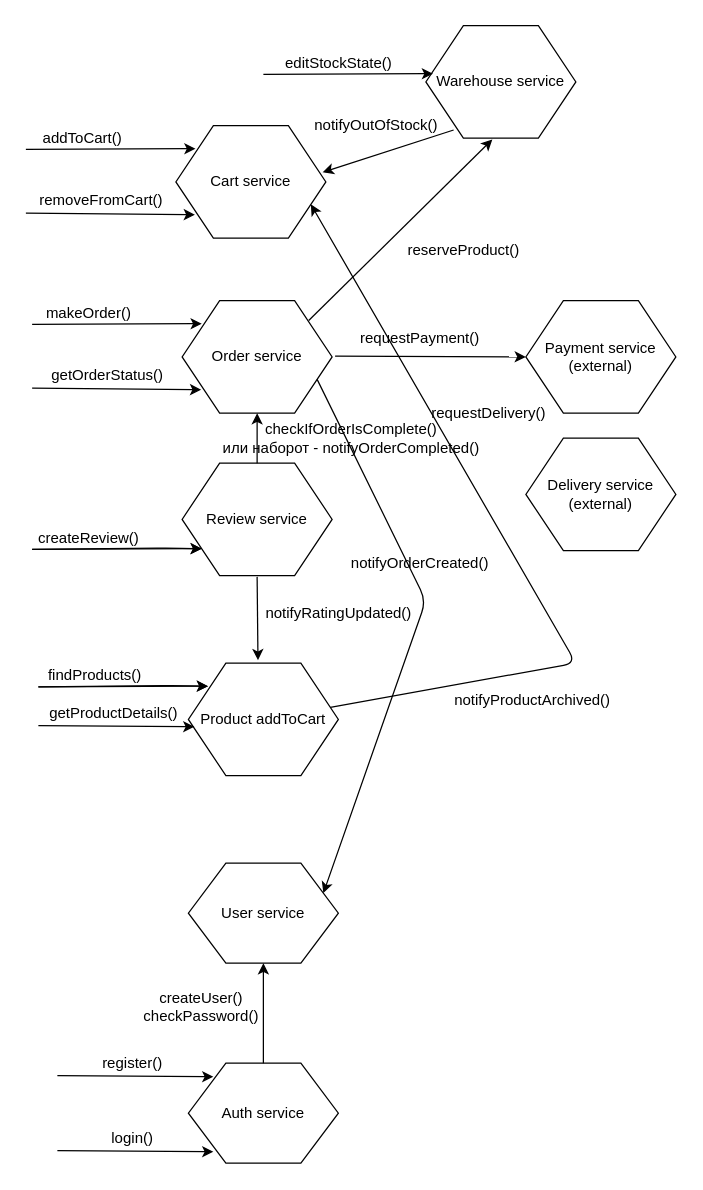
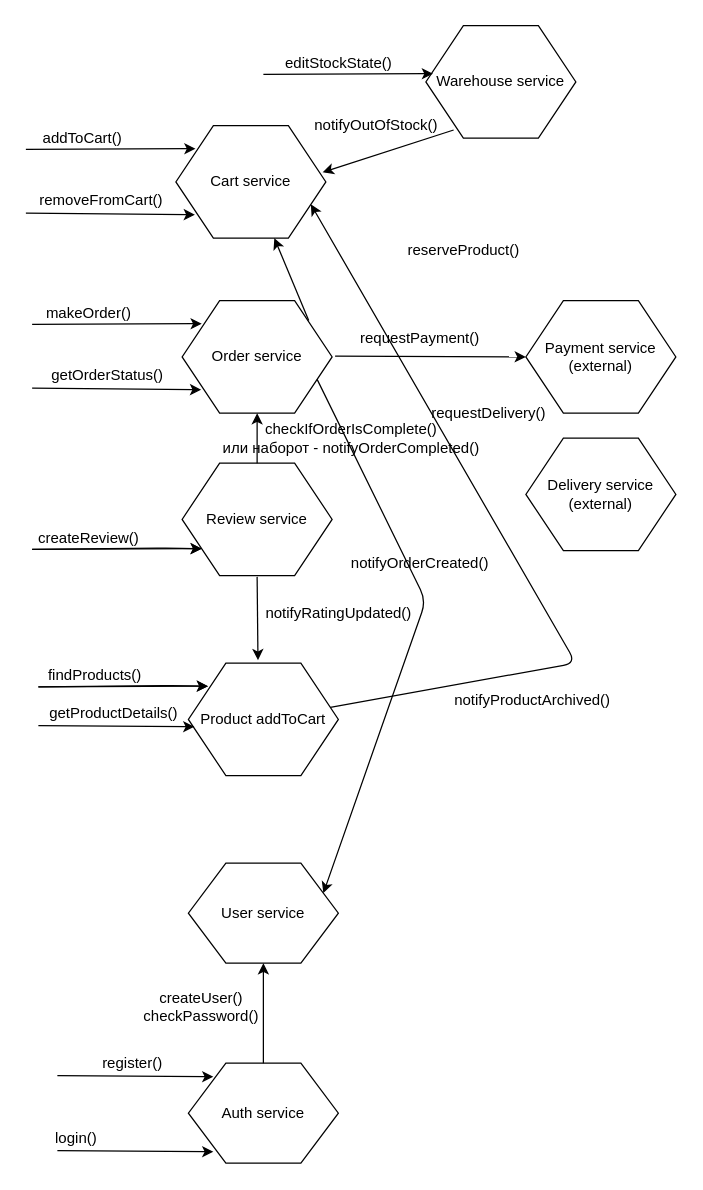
(397, 233) -> (293, 283)
(132, 1138) -> (76, 1138)
